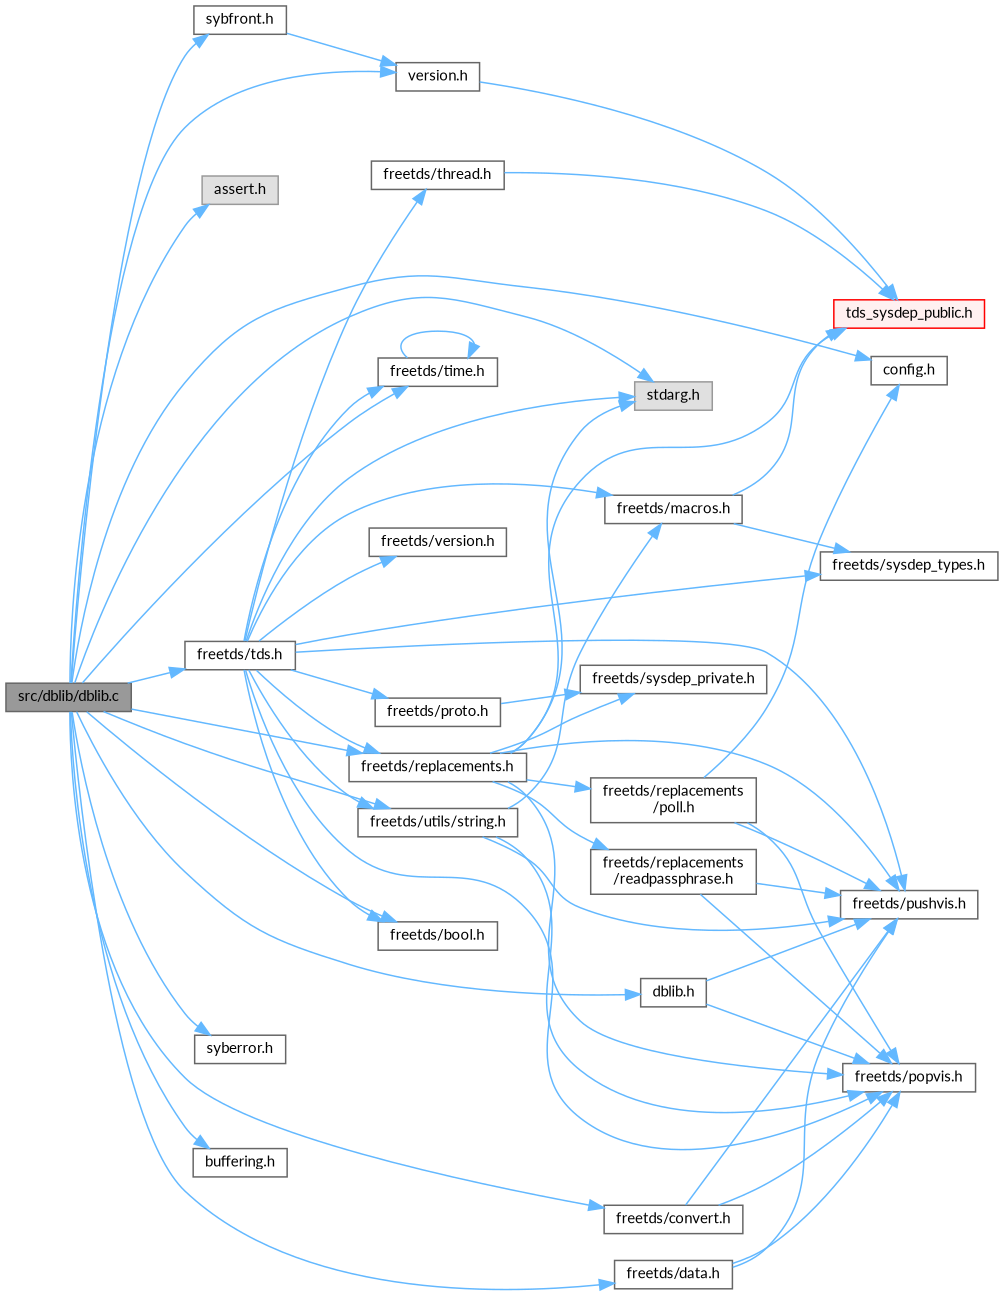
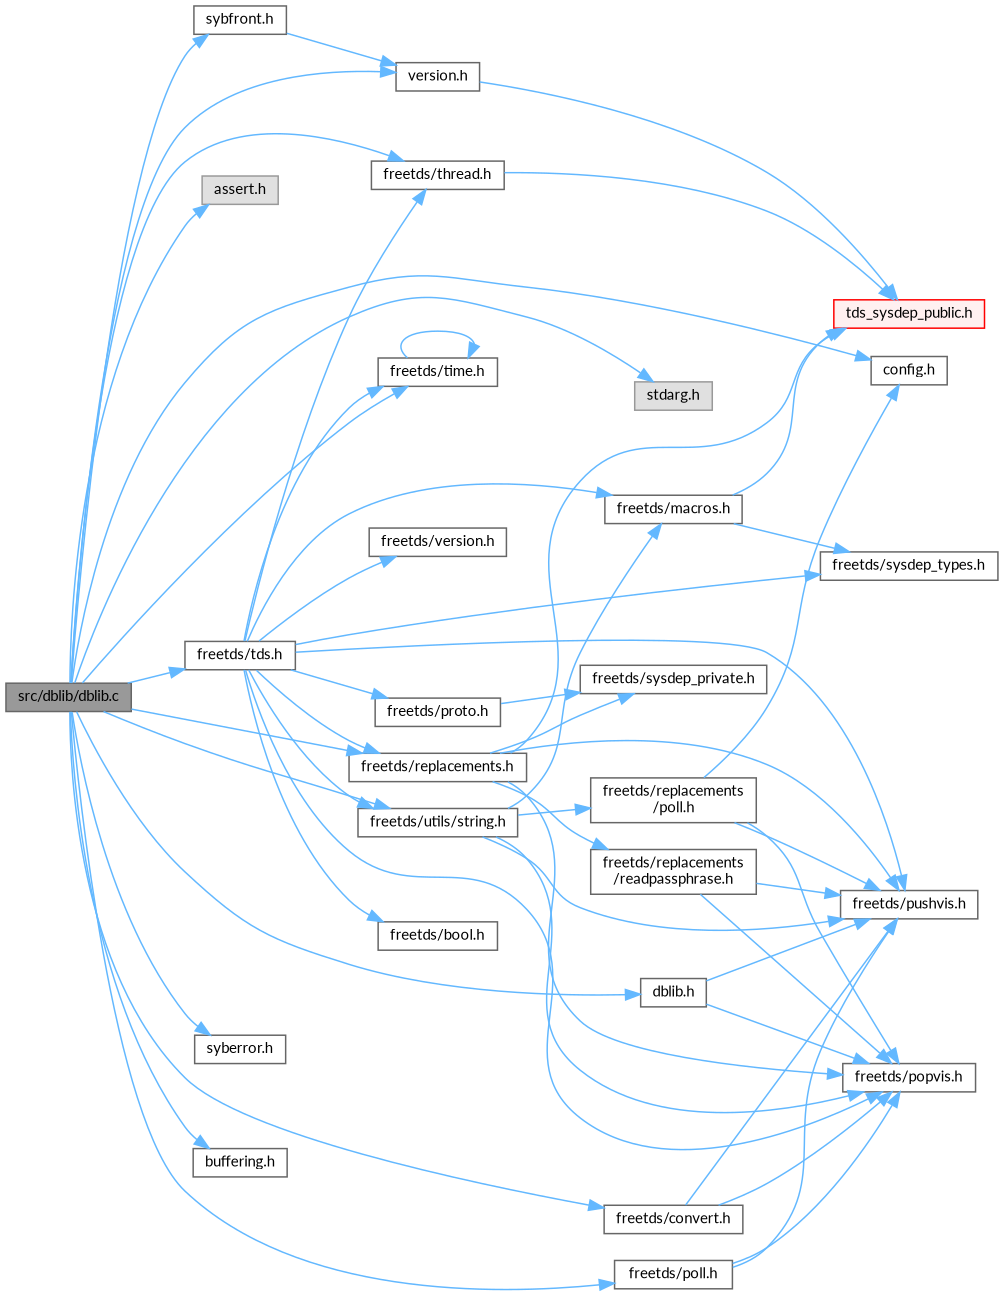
(387, 455) -> none
(548, 514) -> none
(551, 783) -> (547, 812)
(228, 823) -> (166, 188)
(673, 1275) -> (673, 1275)
